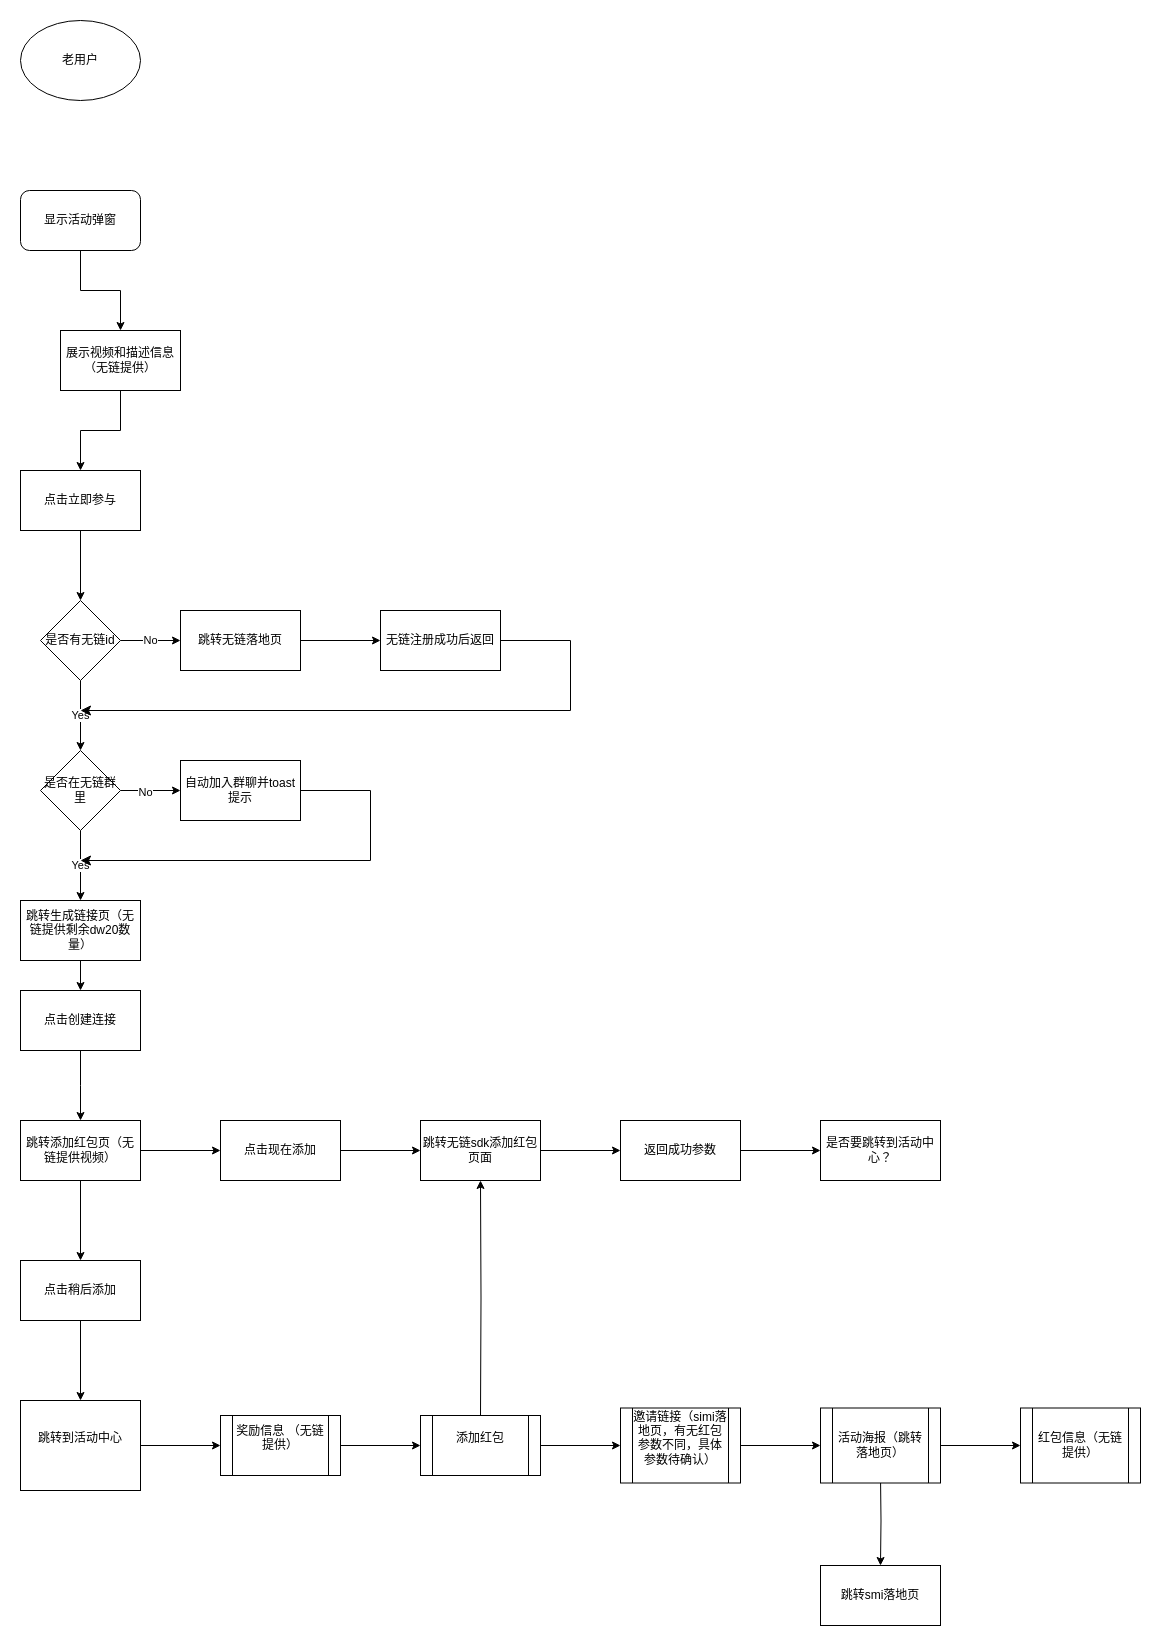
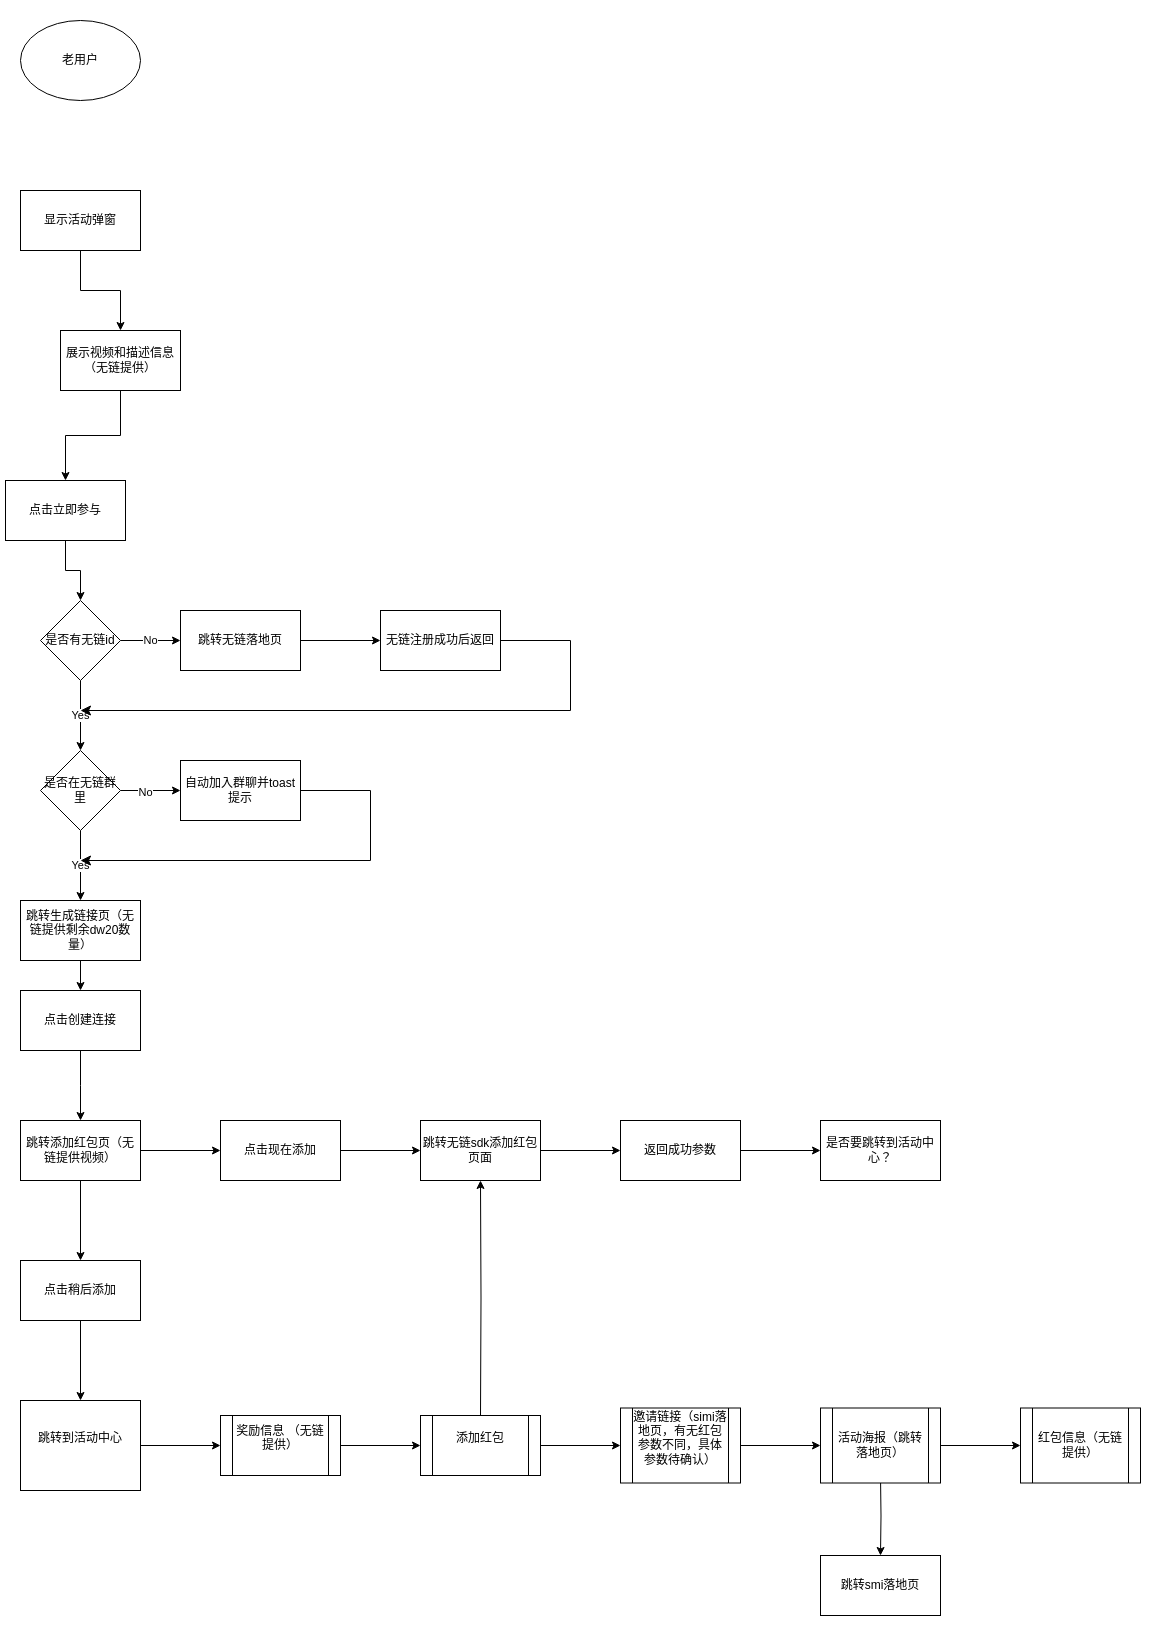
(81, 221) -> (81, 221)
(81, 501) -> (66, 511)
(881, 1596) -> (881, 1586)
